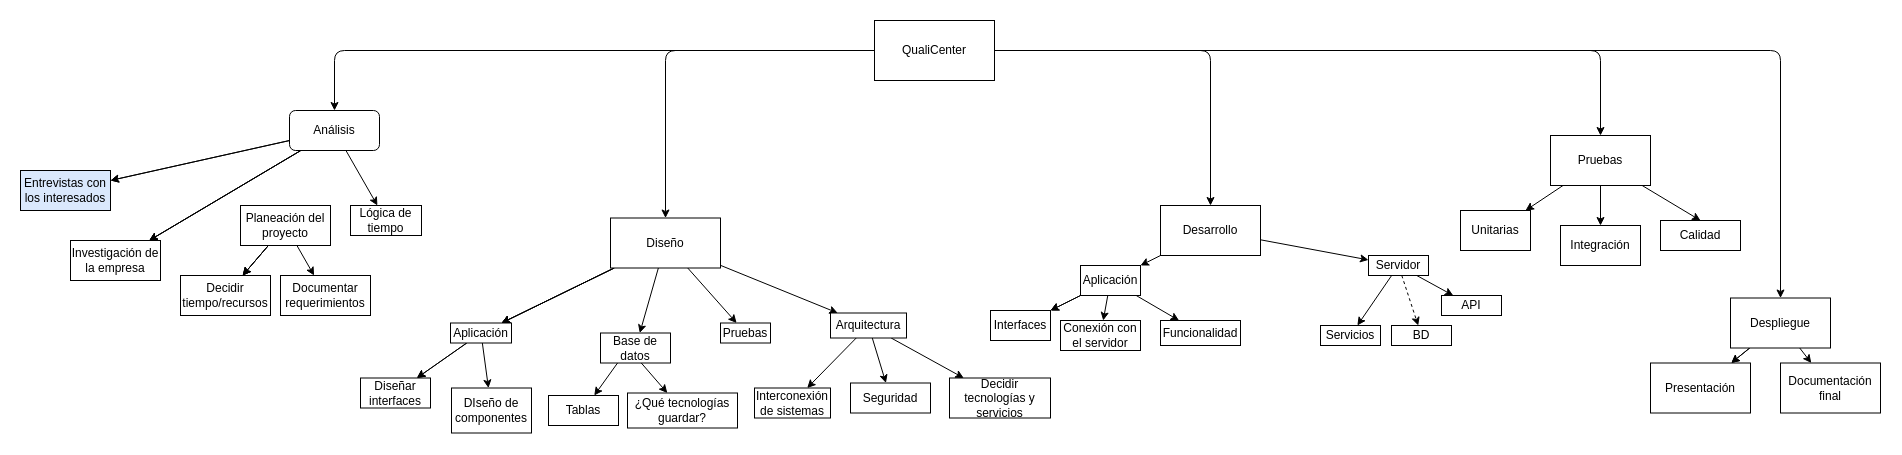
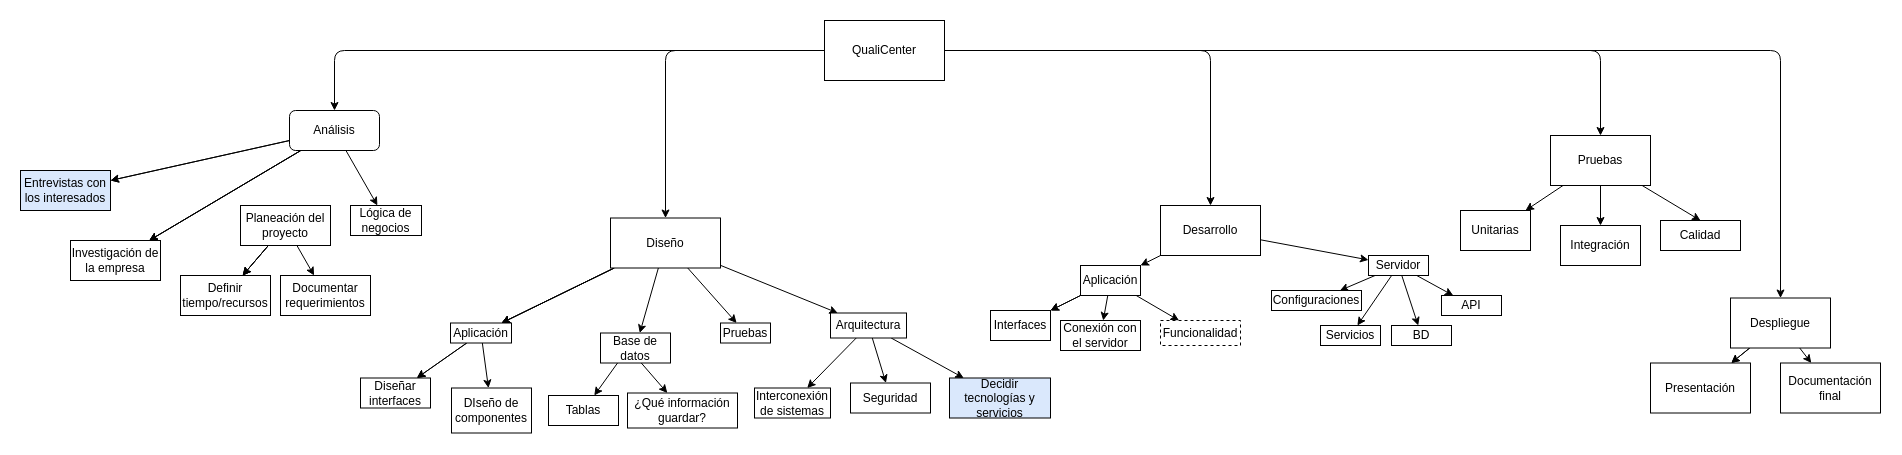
(935, 51) -> (885, 51)
(386, 221) -> (386, 221)
none -> (1361, 282)
(226, 296) -> (226, 296)
(1408, 296) -> (1408, 296)
none -> (1317, 301)
(1201, 333) -> (1201, 333)
(1000, 398) -> (1000, 398)
(683, 411) -> (683, 411)
